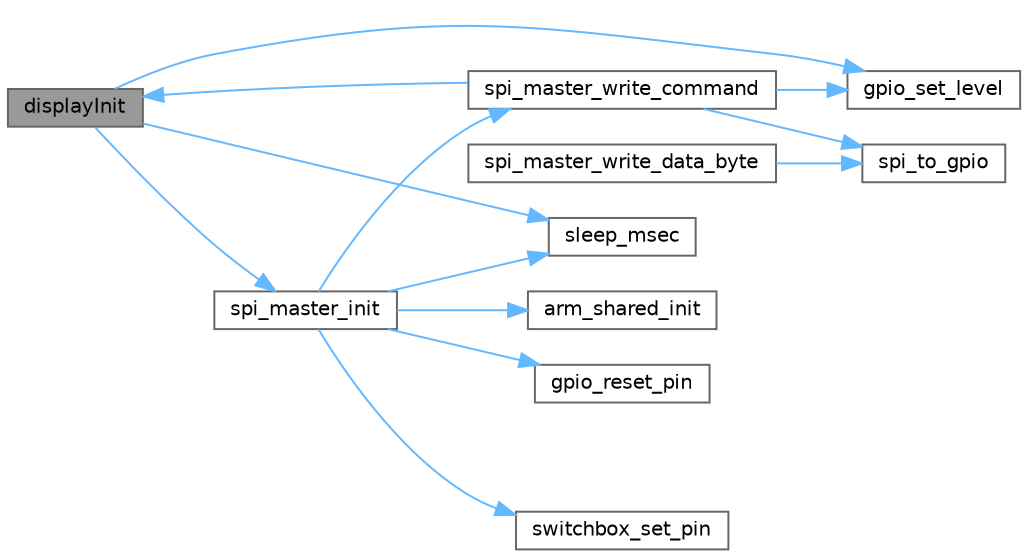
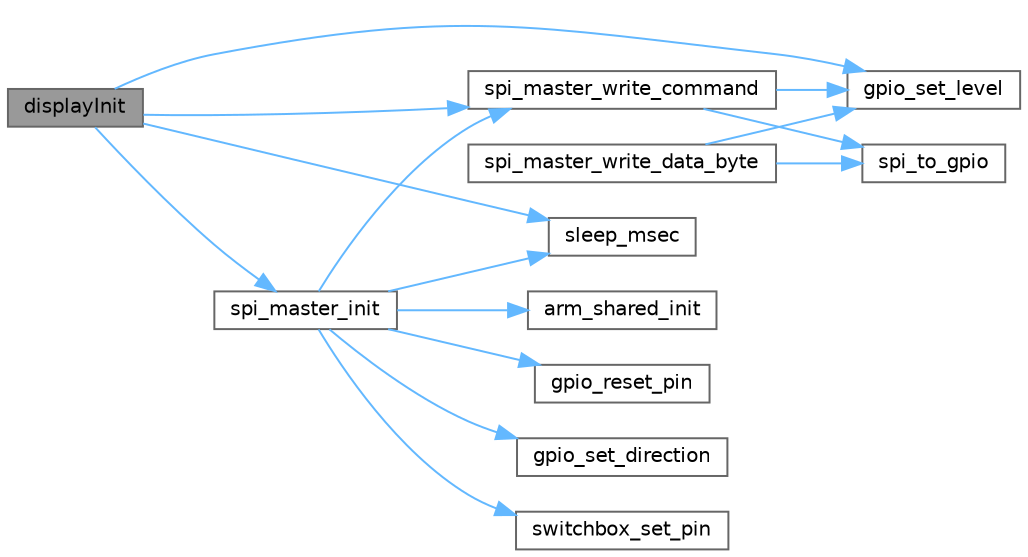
(315, 87) -> (296, 114)
none -> (751, 134)
none -> (622, 457)
